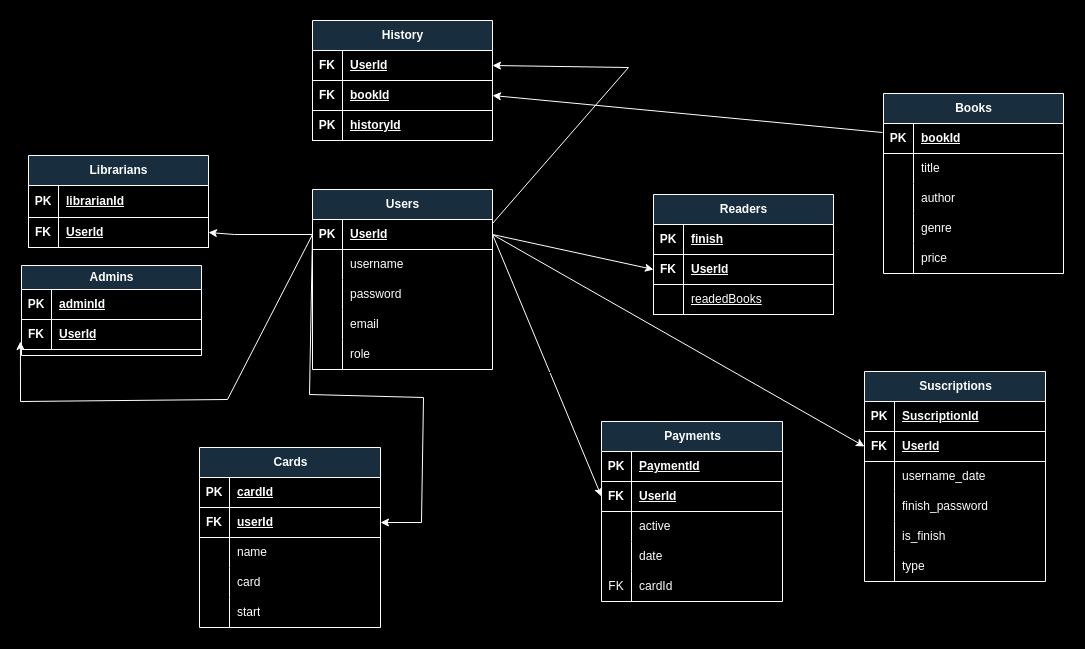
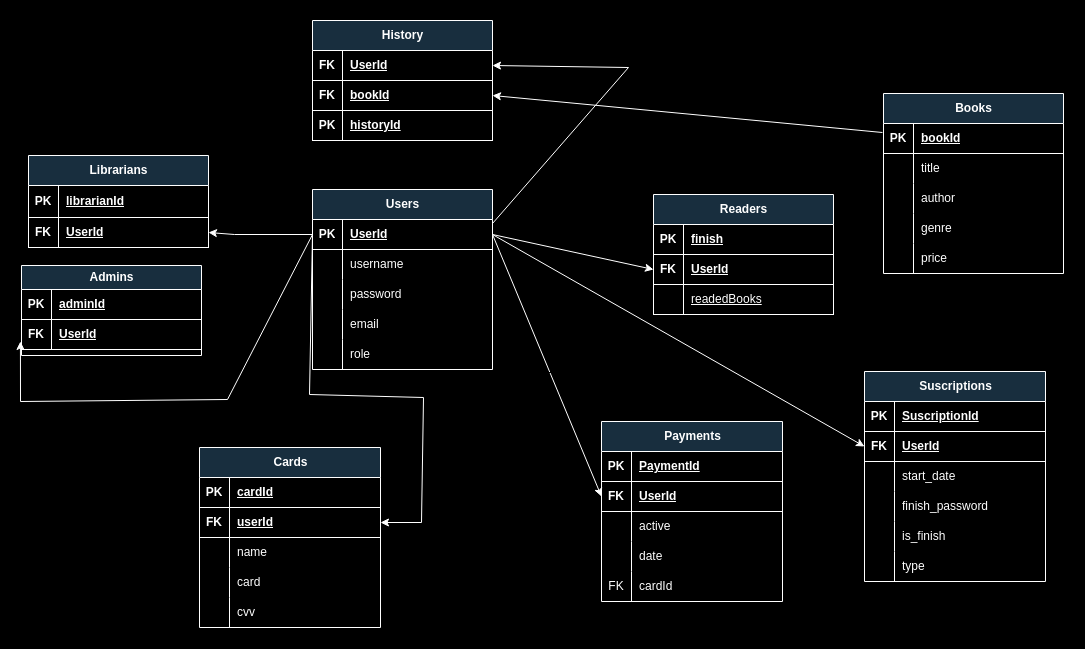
(946, 477) -> (936, 477)
(254, 613) -> (248, 613)
